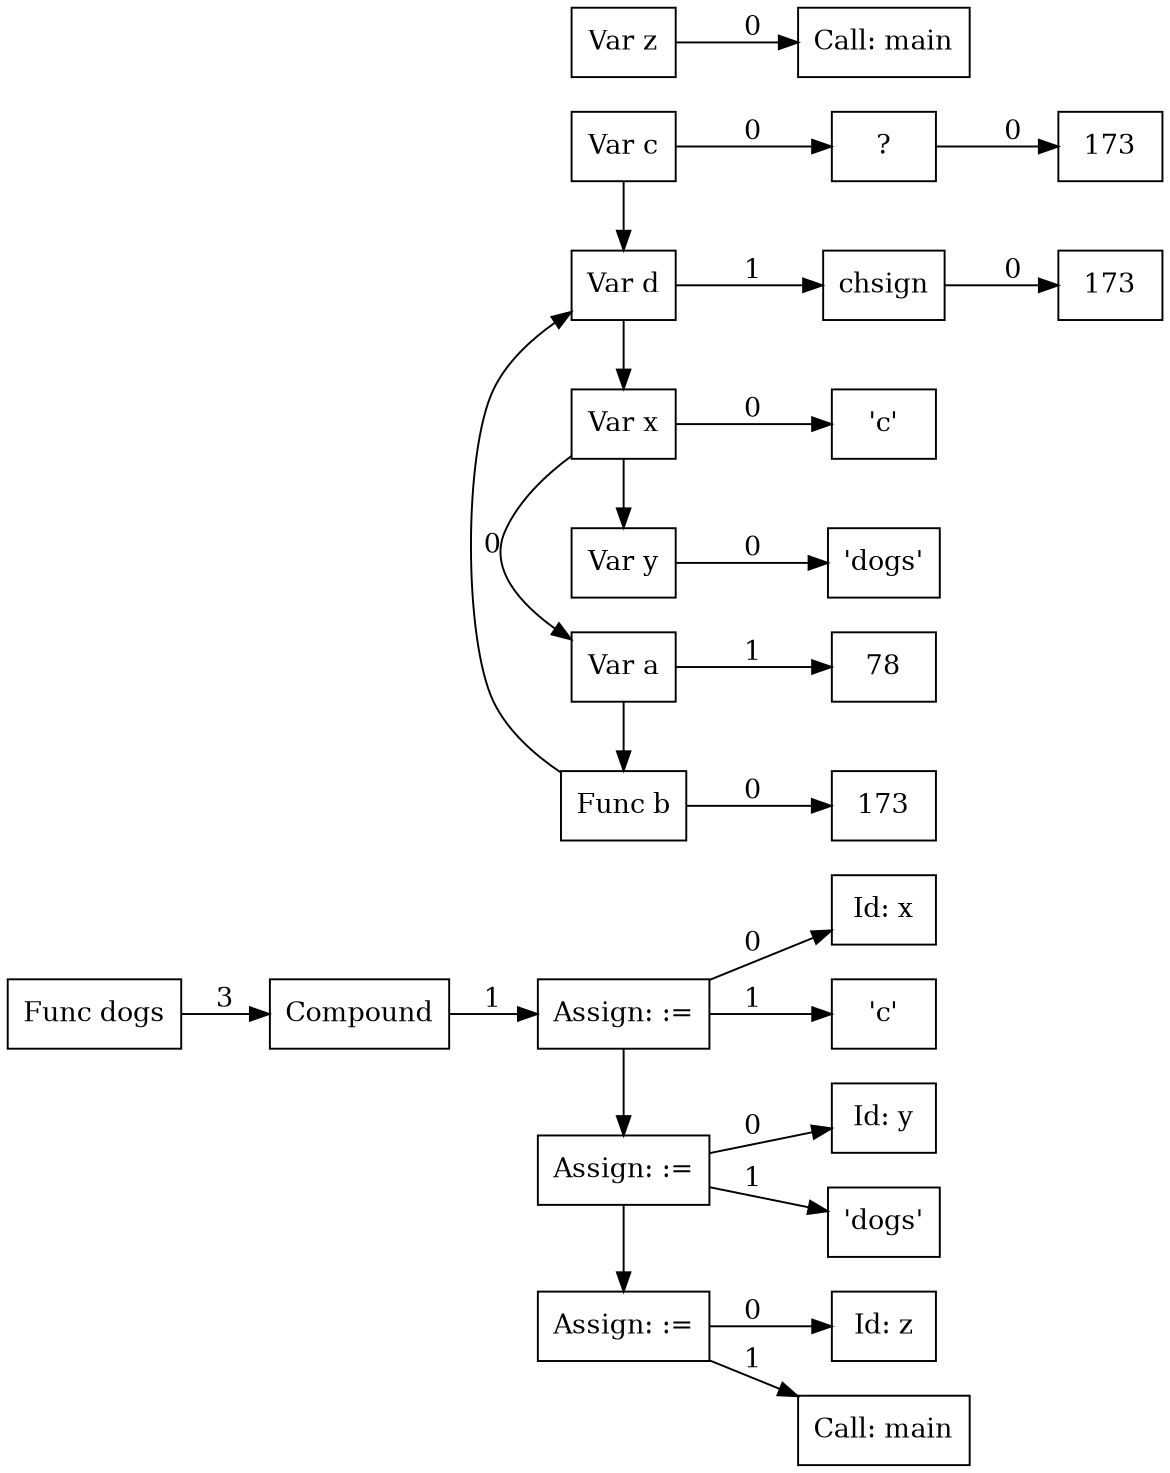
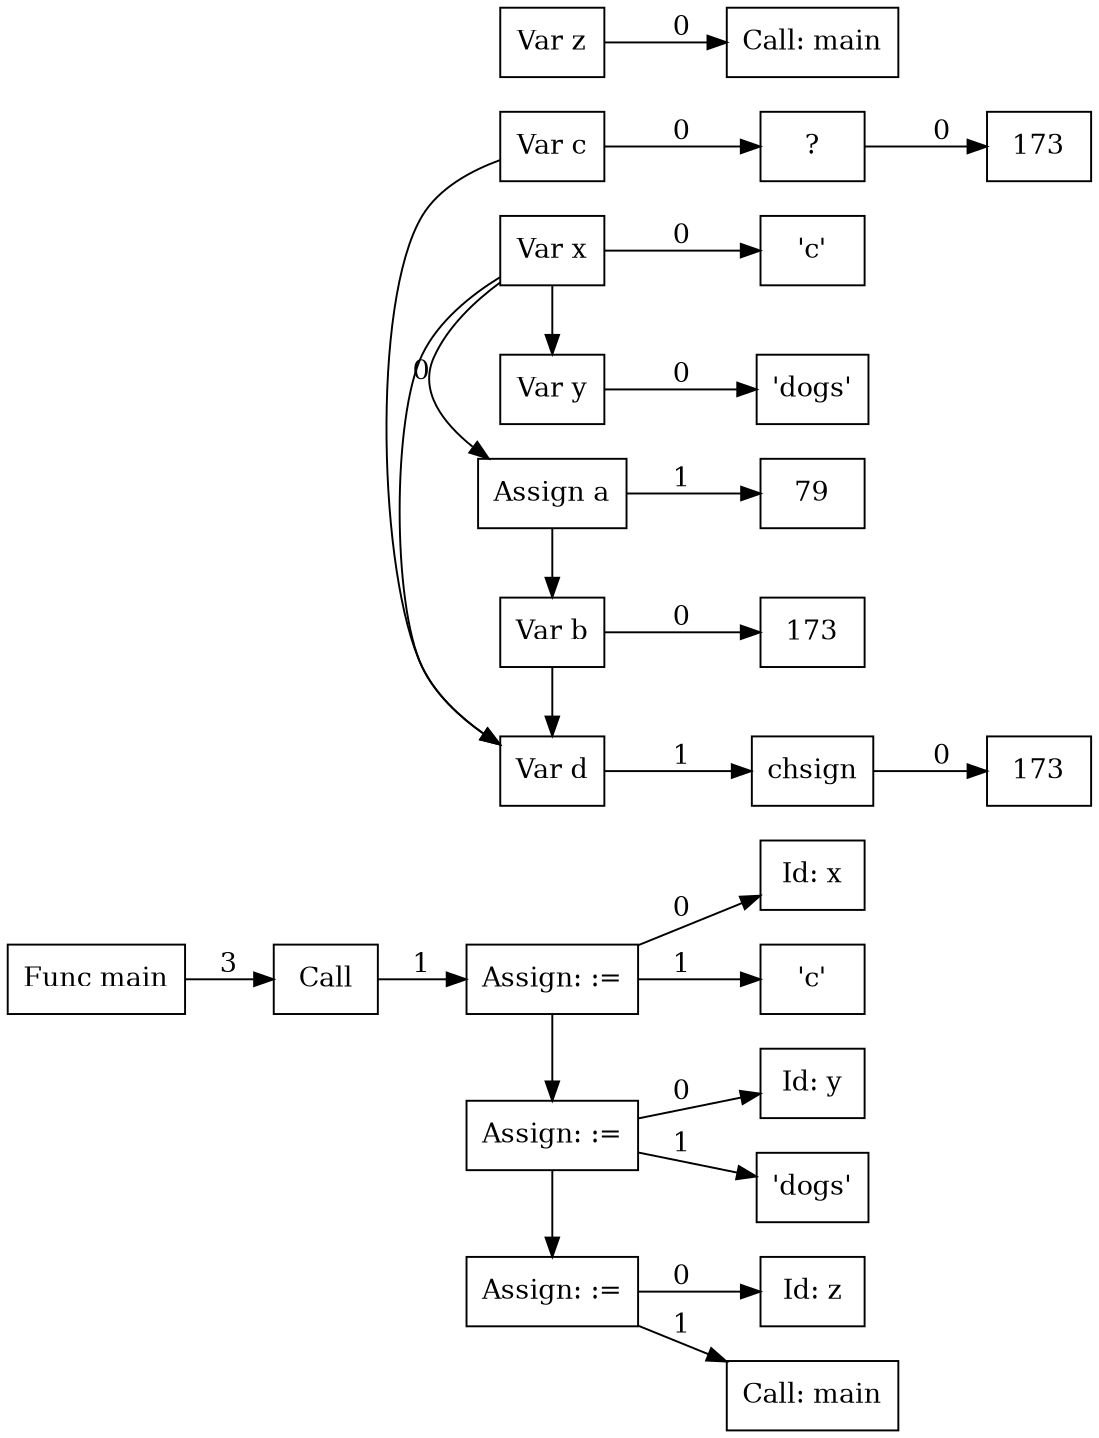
(624, 345) -> (400, 488)
(624, 667) -> (552, 494)
(884, 667) -> (813, 494)
(624, 806) -> (552, 632)
(94, 1014) -> (96, 979)
(360, 1014) -> (326, 979)
